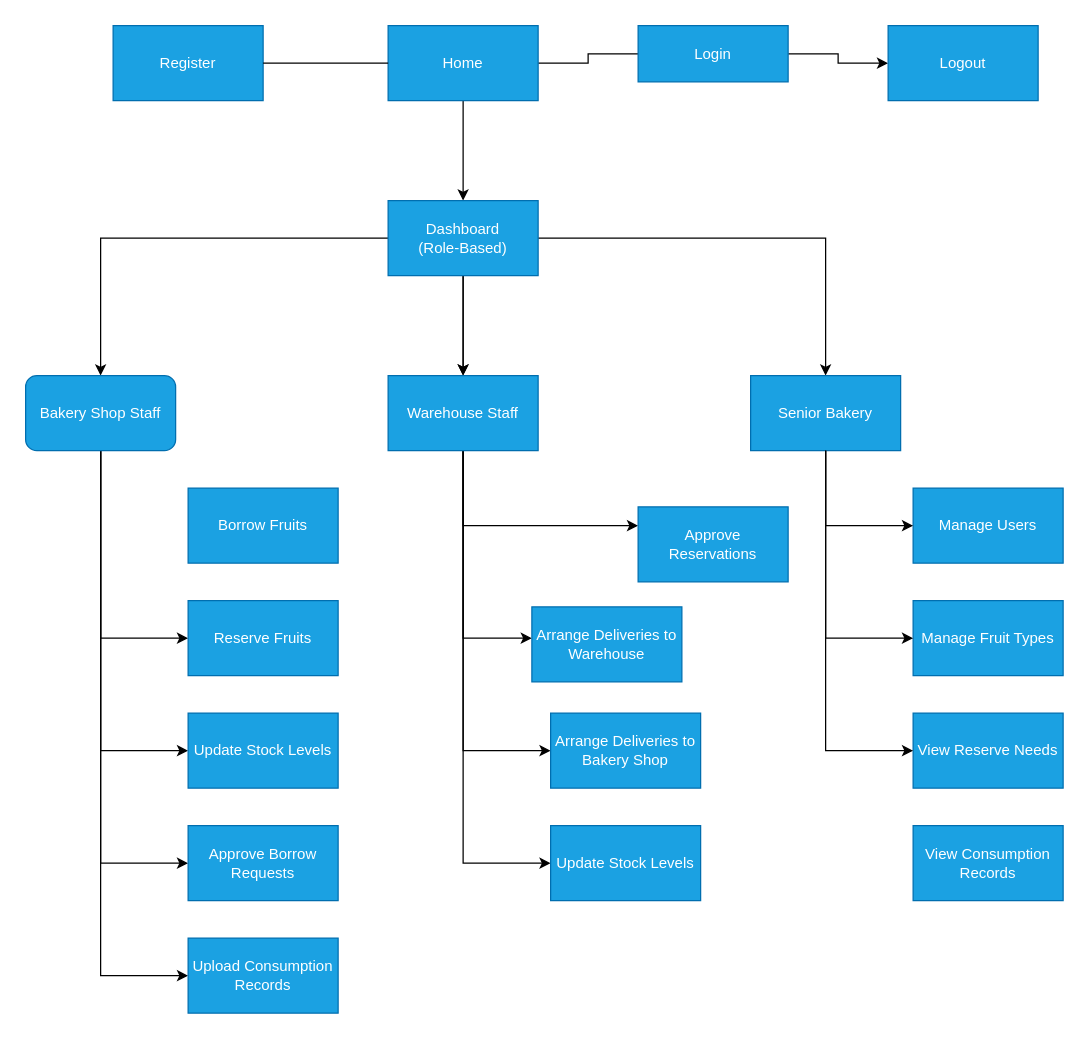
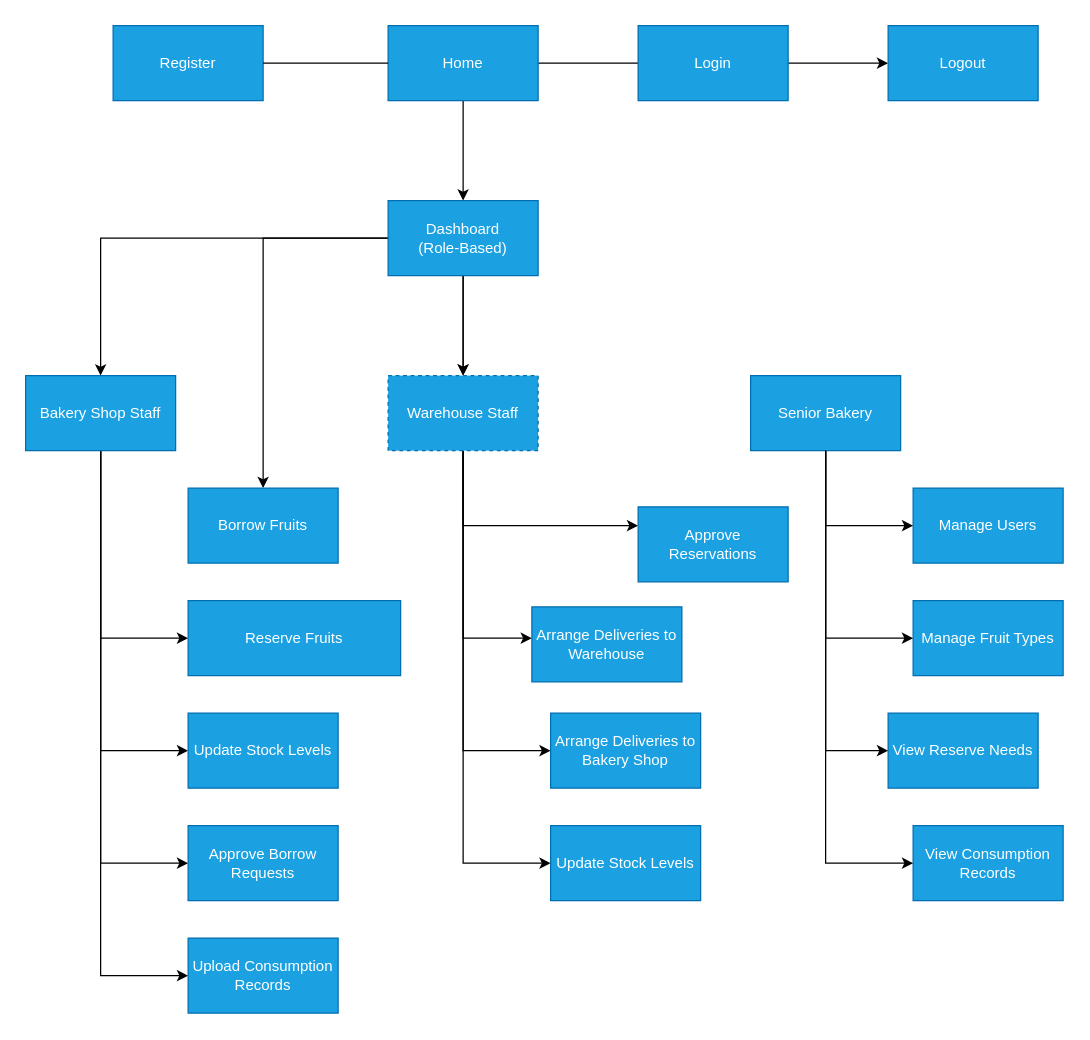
(713, 54) -> (713, 63)
(746, 238) -> (263, 360)
(101, 413) -> (101, 413)
(463, 413) -> (463, 413)
(263, 638) -> (294, 638)
(988, 751) -> (963, 751)
none -> (826, 847)
